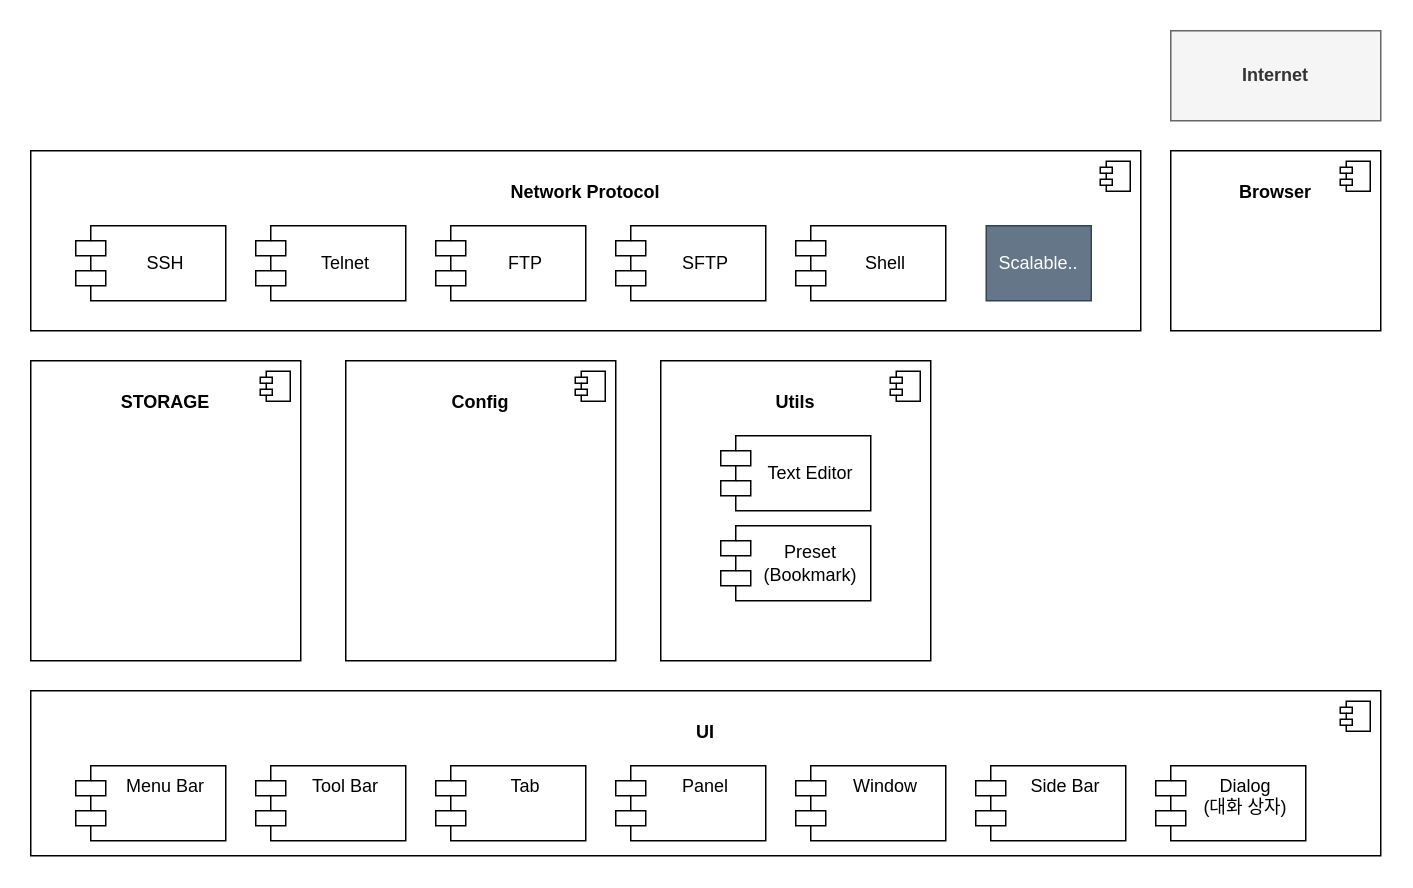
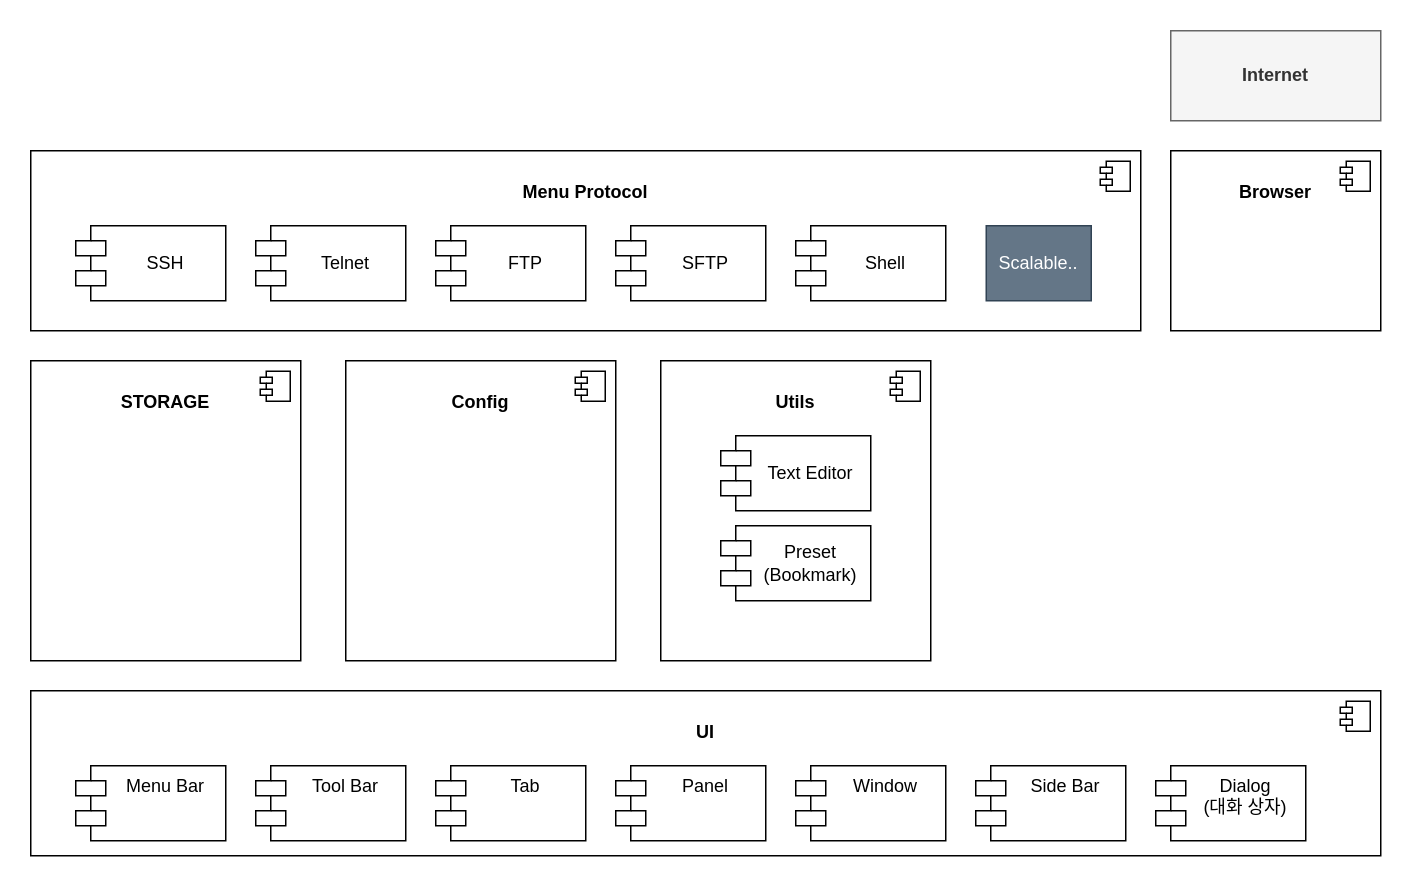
(586, 172) -> (586, 172)
